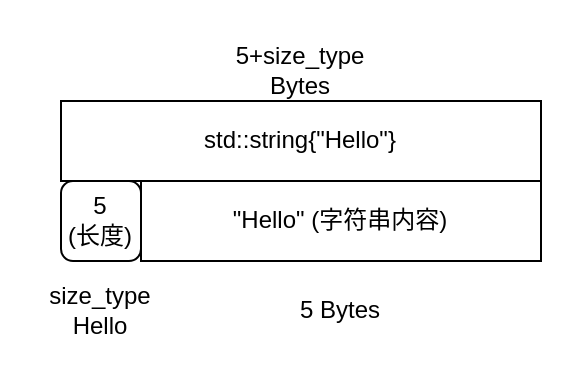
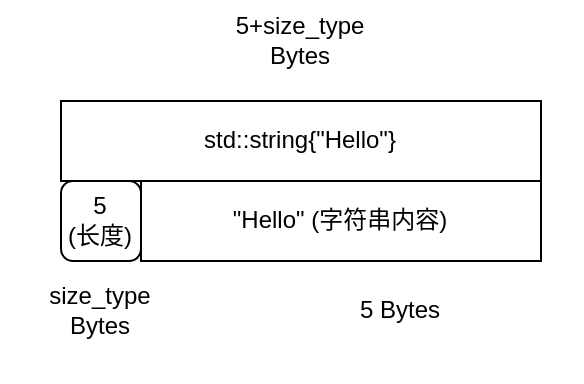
(301, 71) -> (301, 41)
(101, 311) -> (101, 311)
(341, 311) -> (401, 311)
